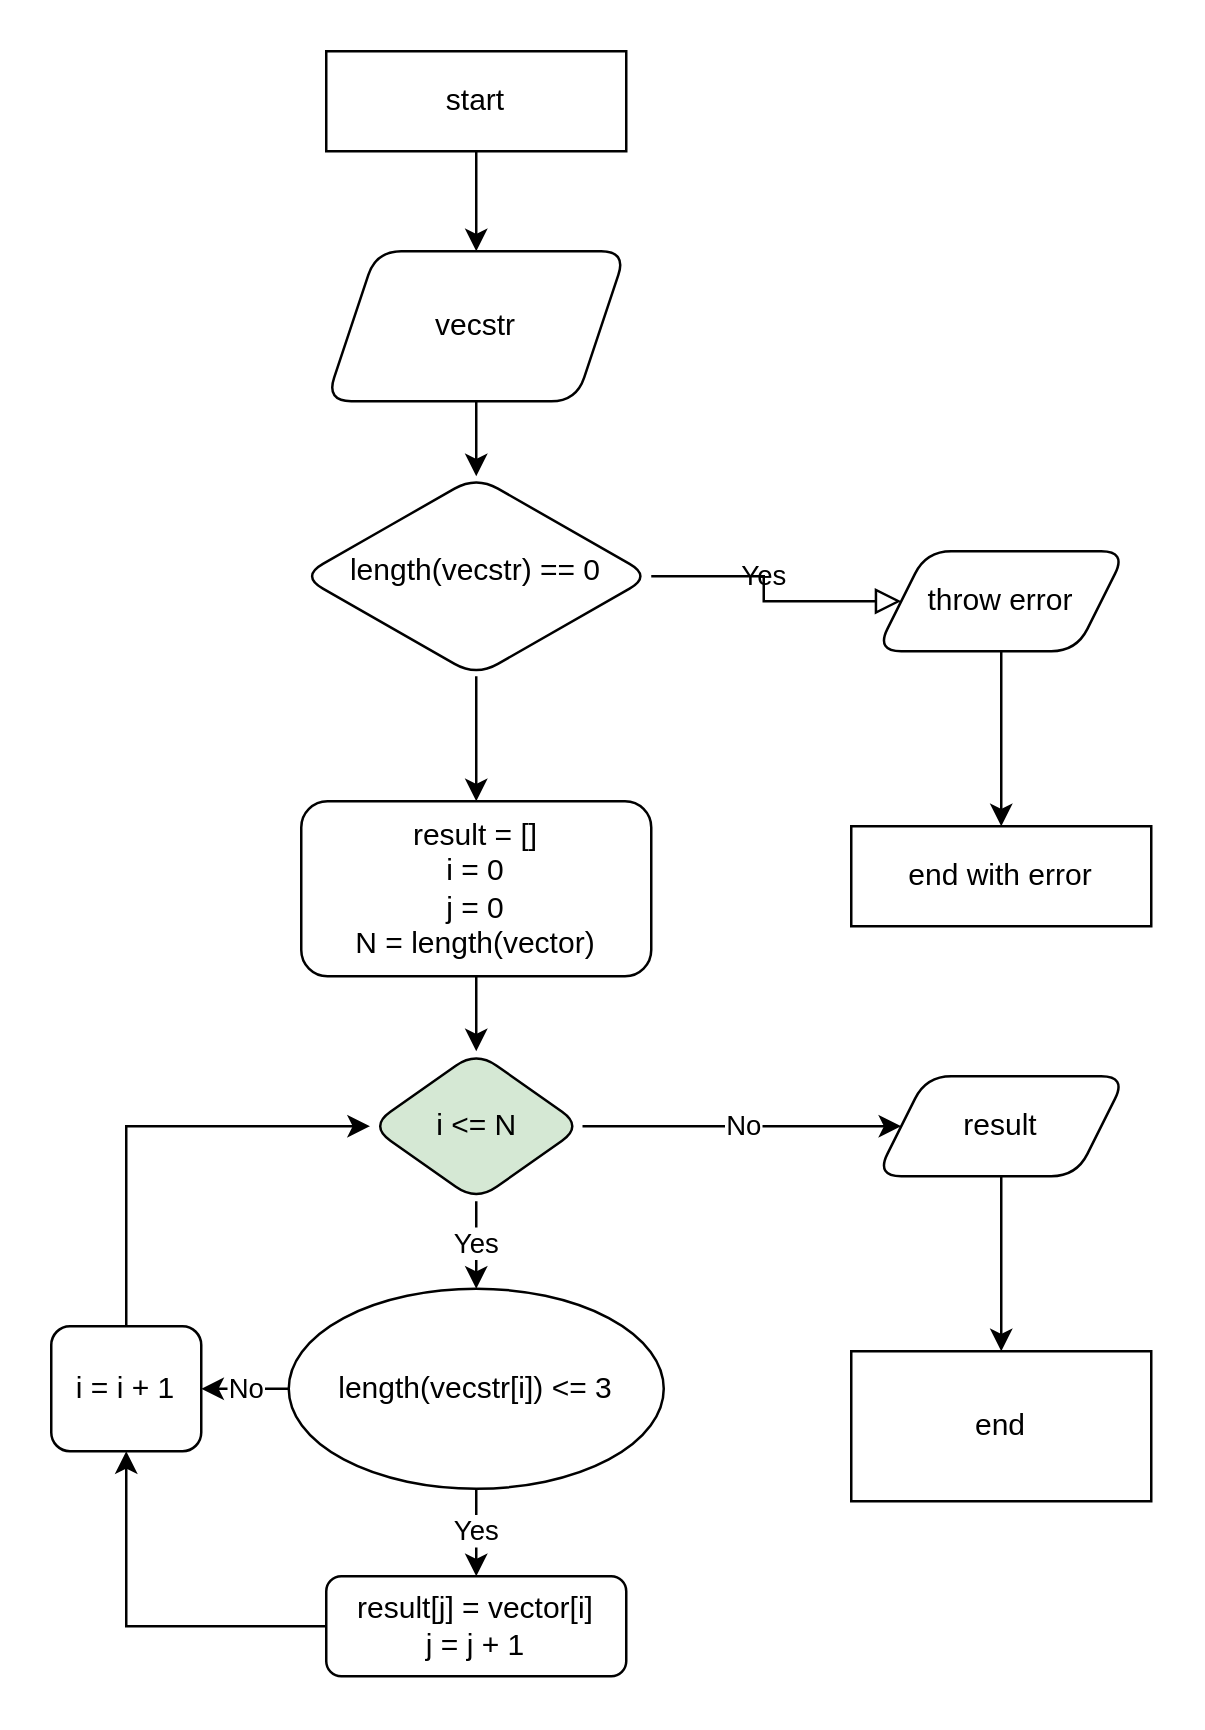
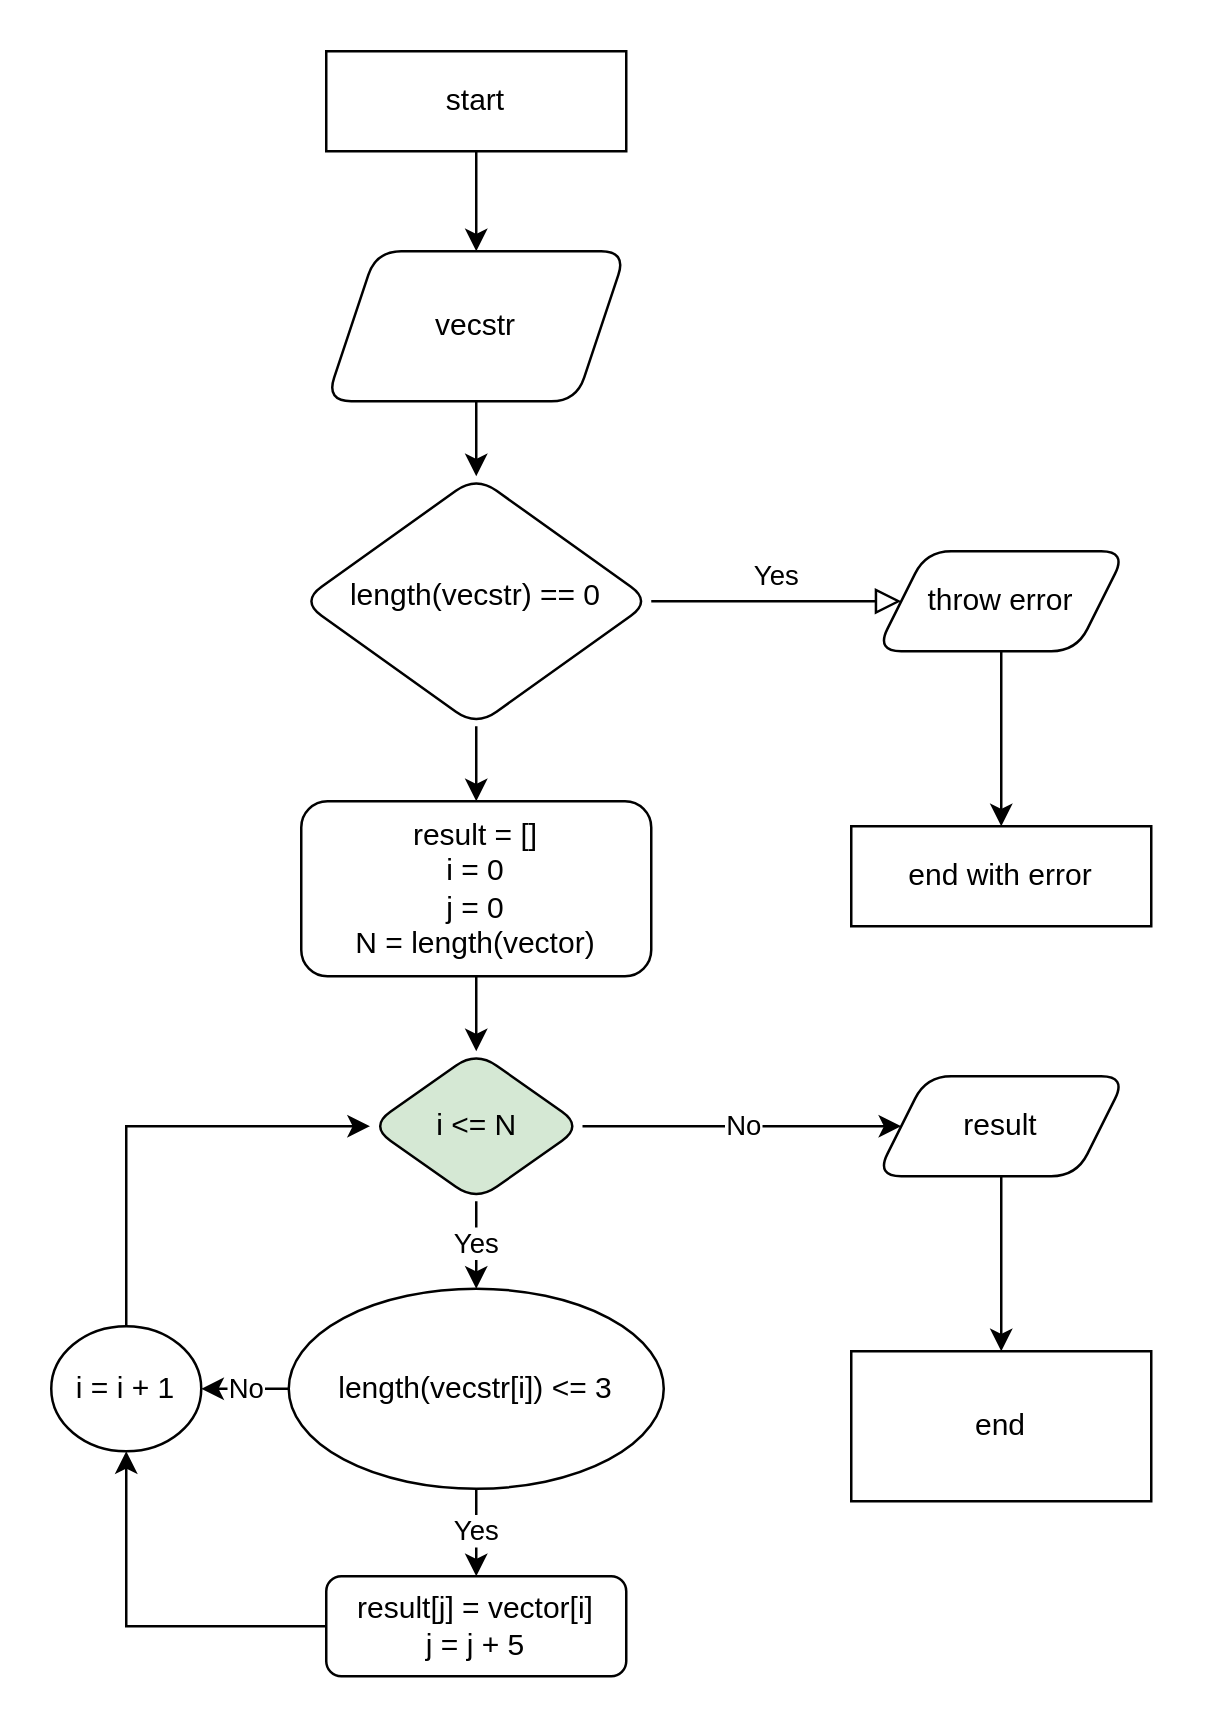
(476, 576) -> (476, 601)
(126, 1389) -> (126, 1389)
(476, 1626) -> (476, 1626)
